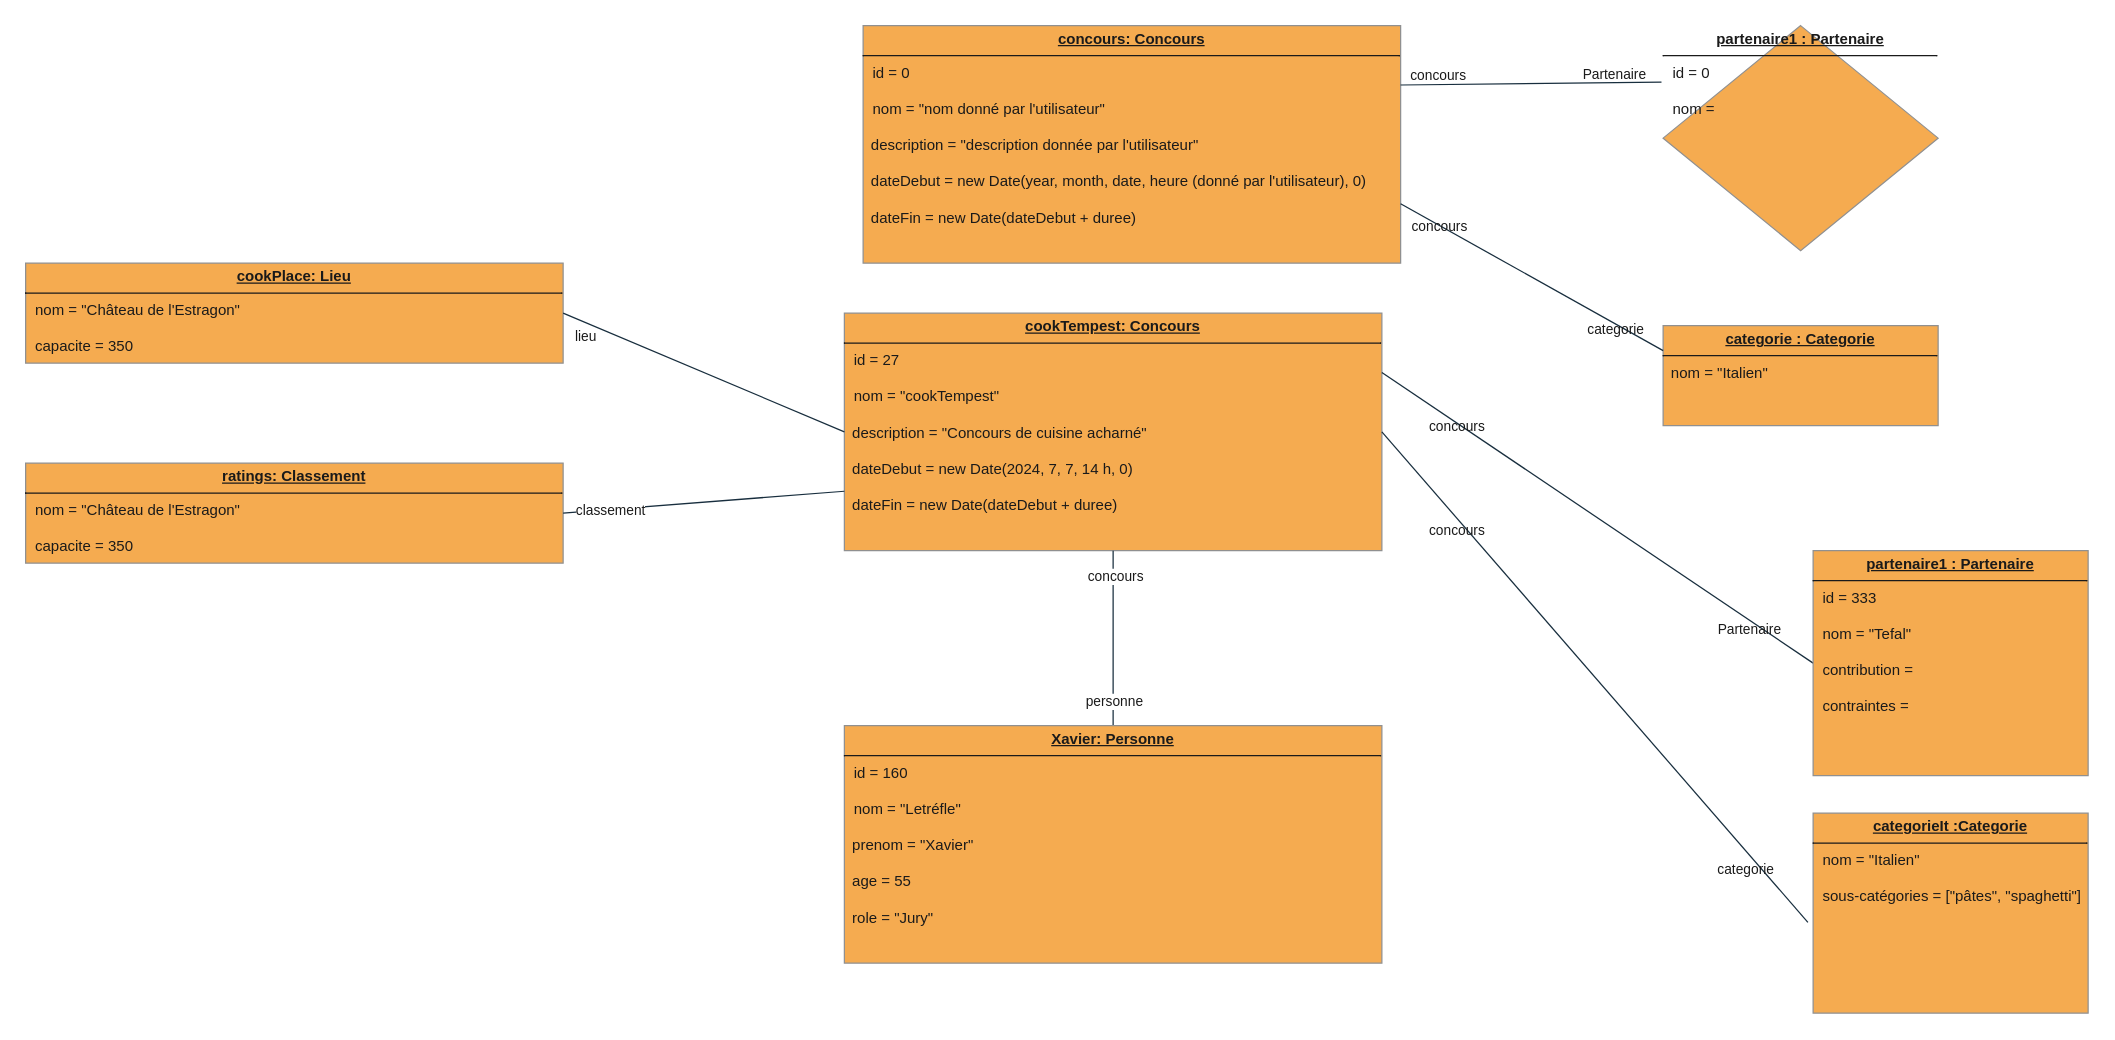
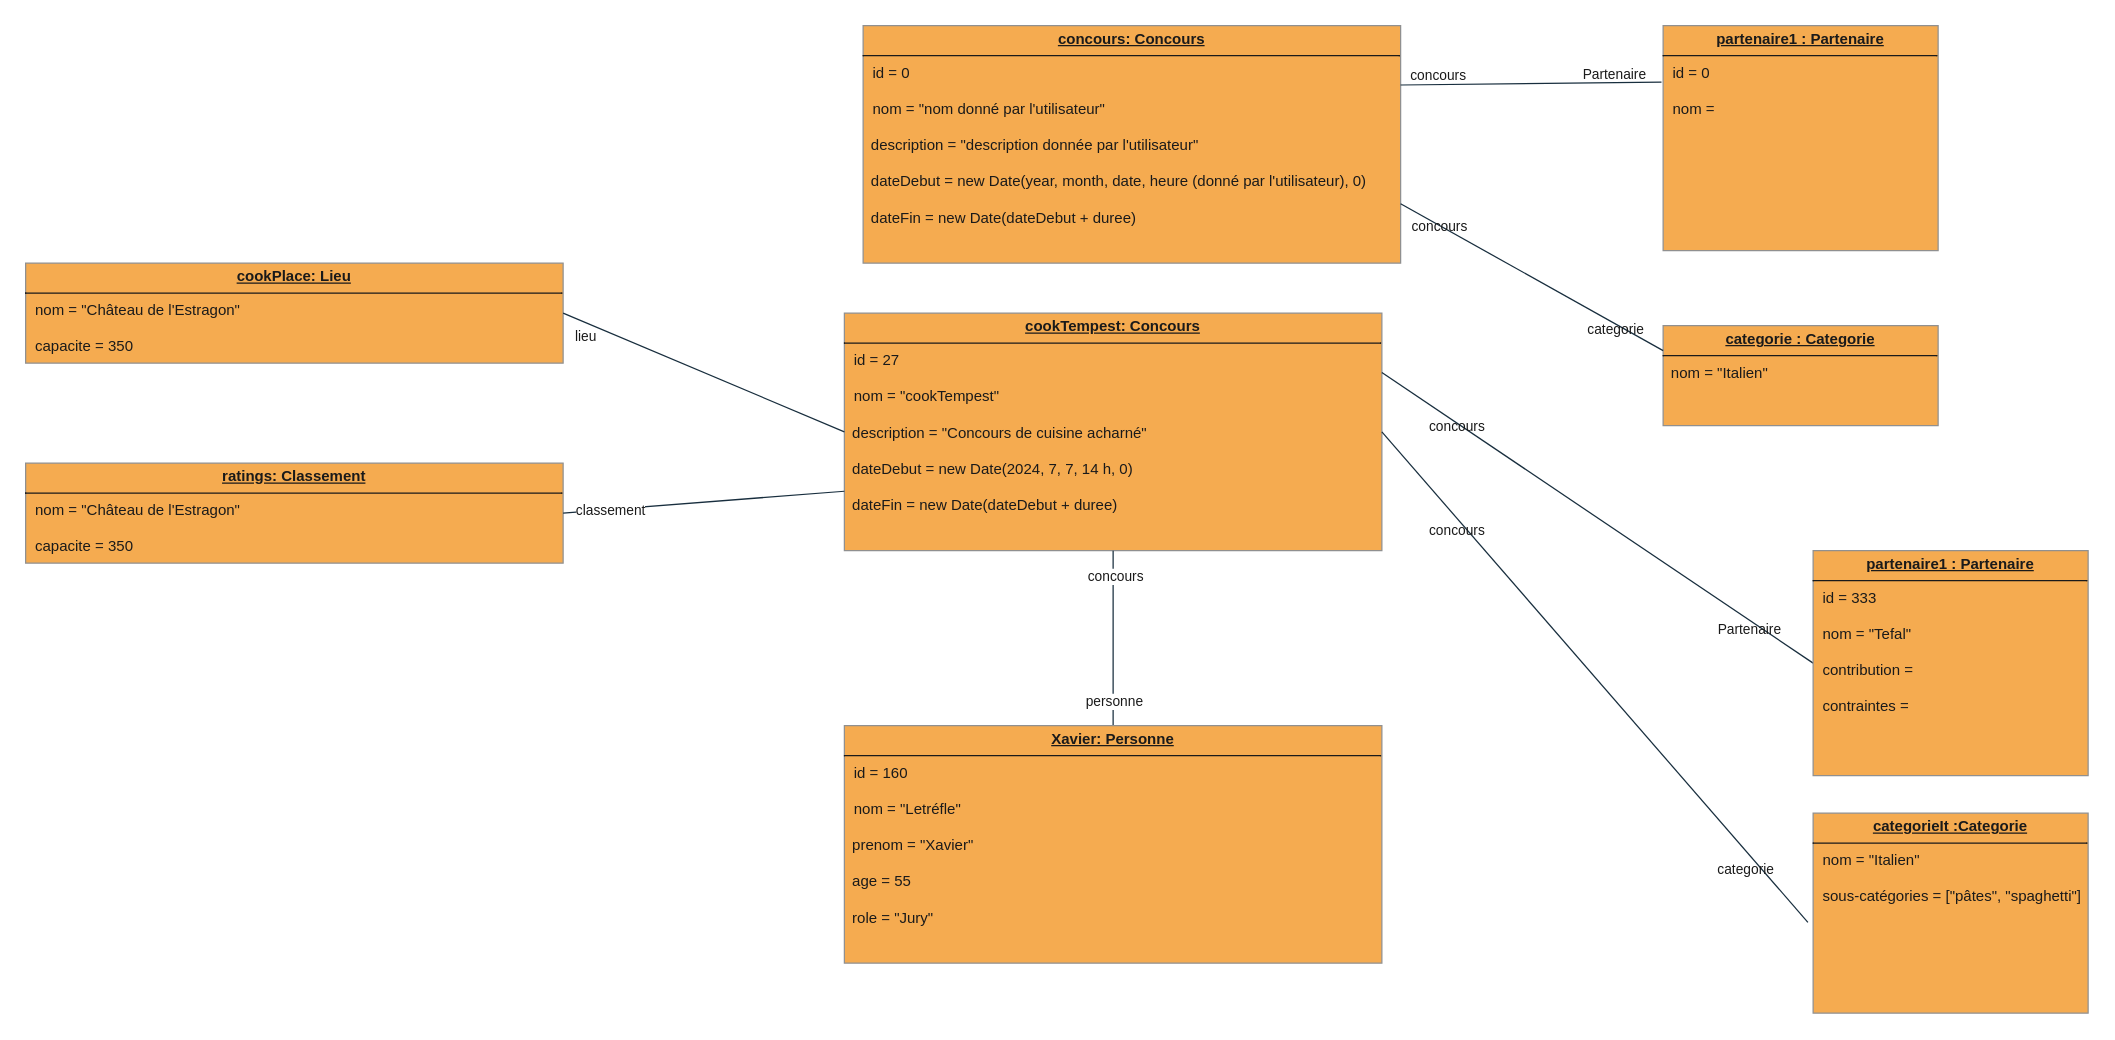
(1801, 138) -> (1801, 138)
